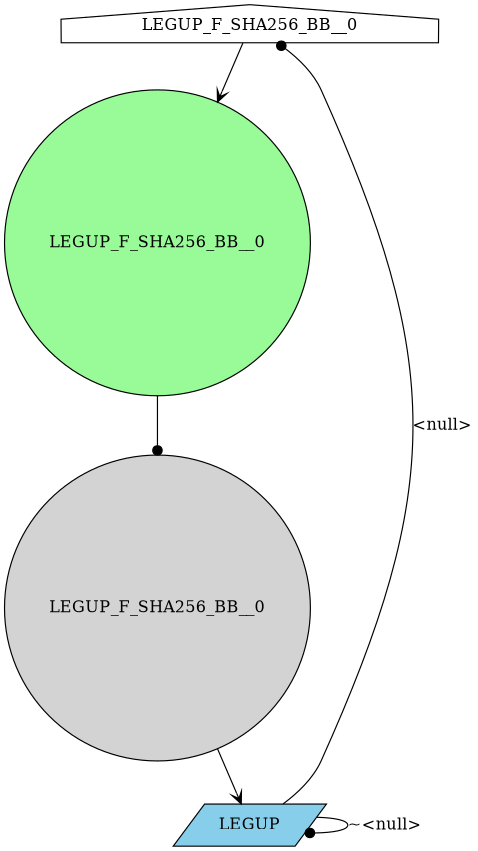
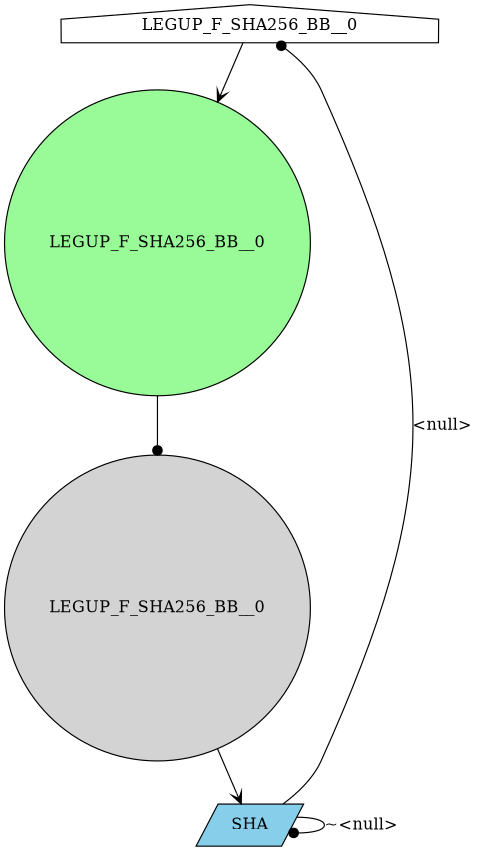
(250, 825) -> (250, 825)
